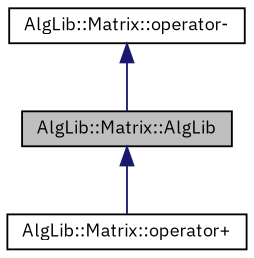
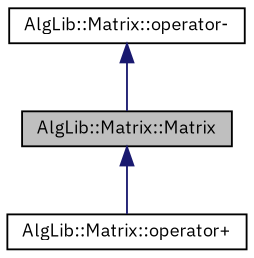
(127, 129) -> (127, 129)
